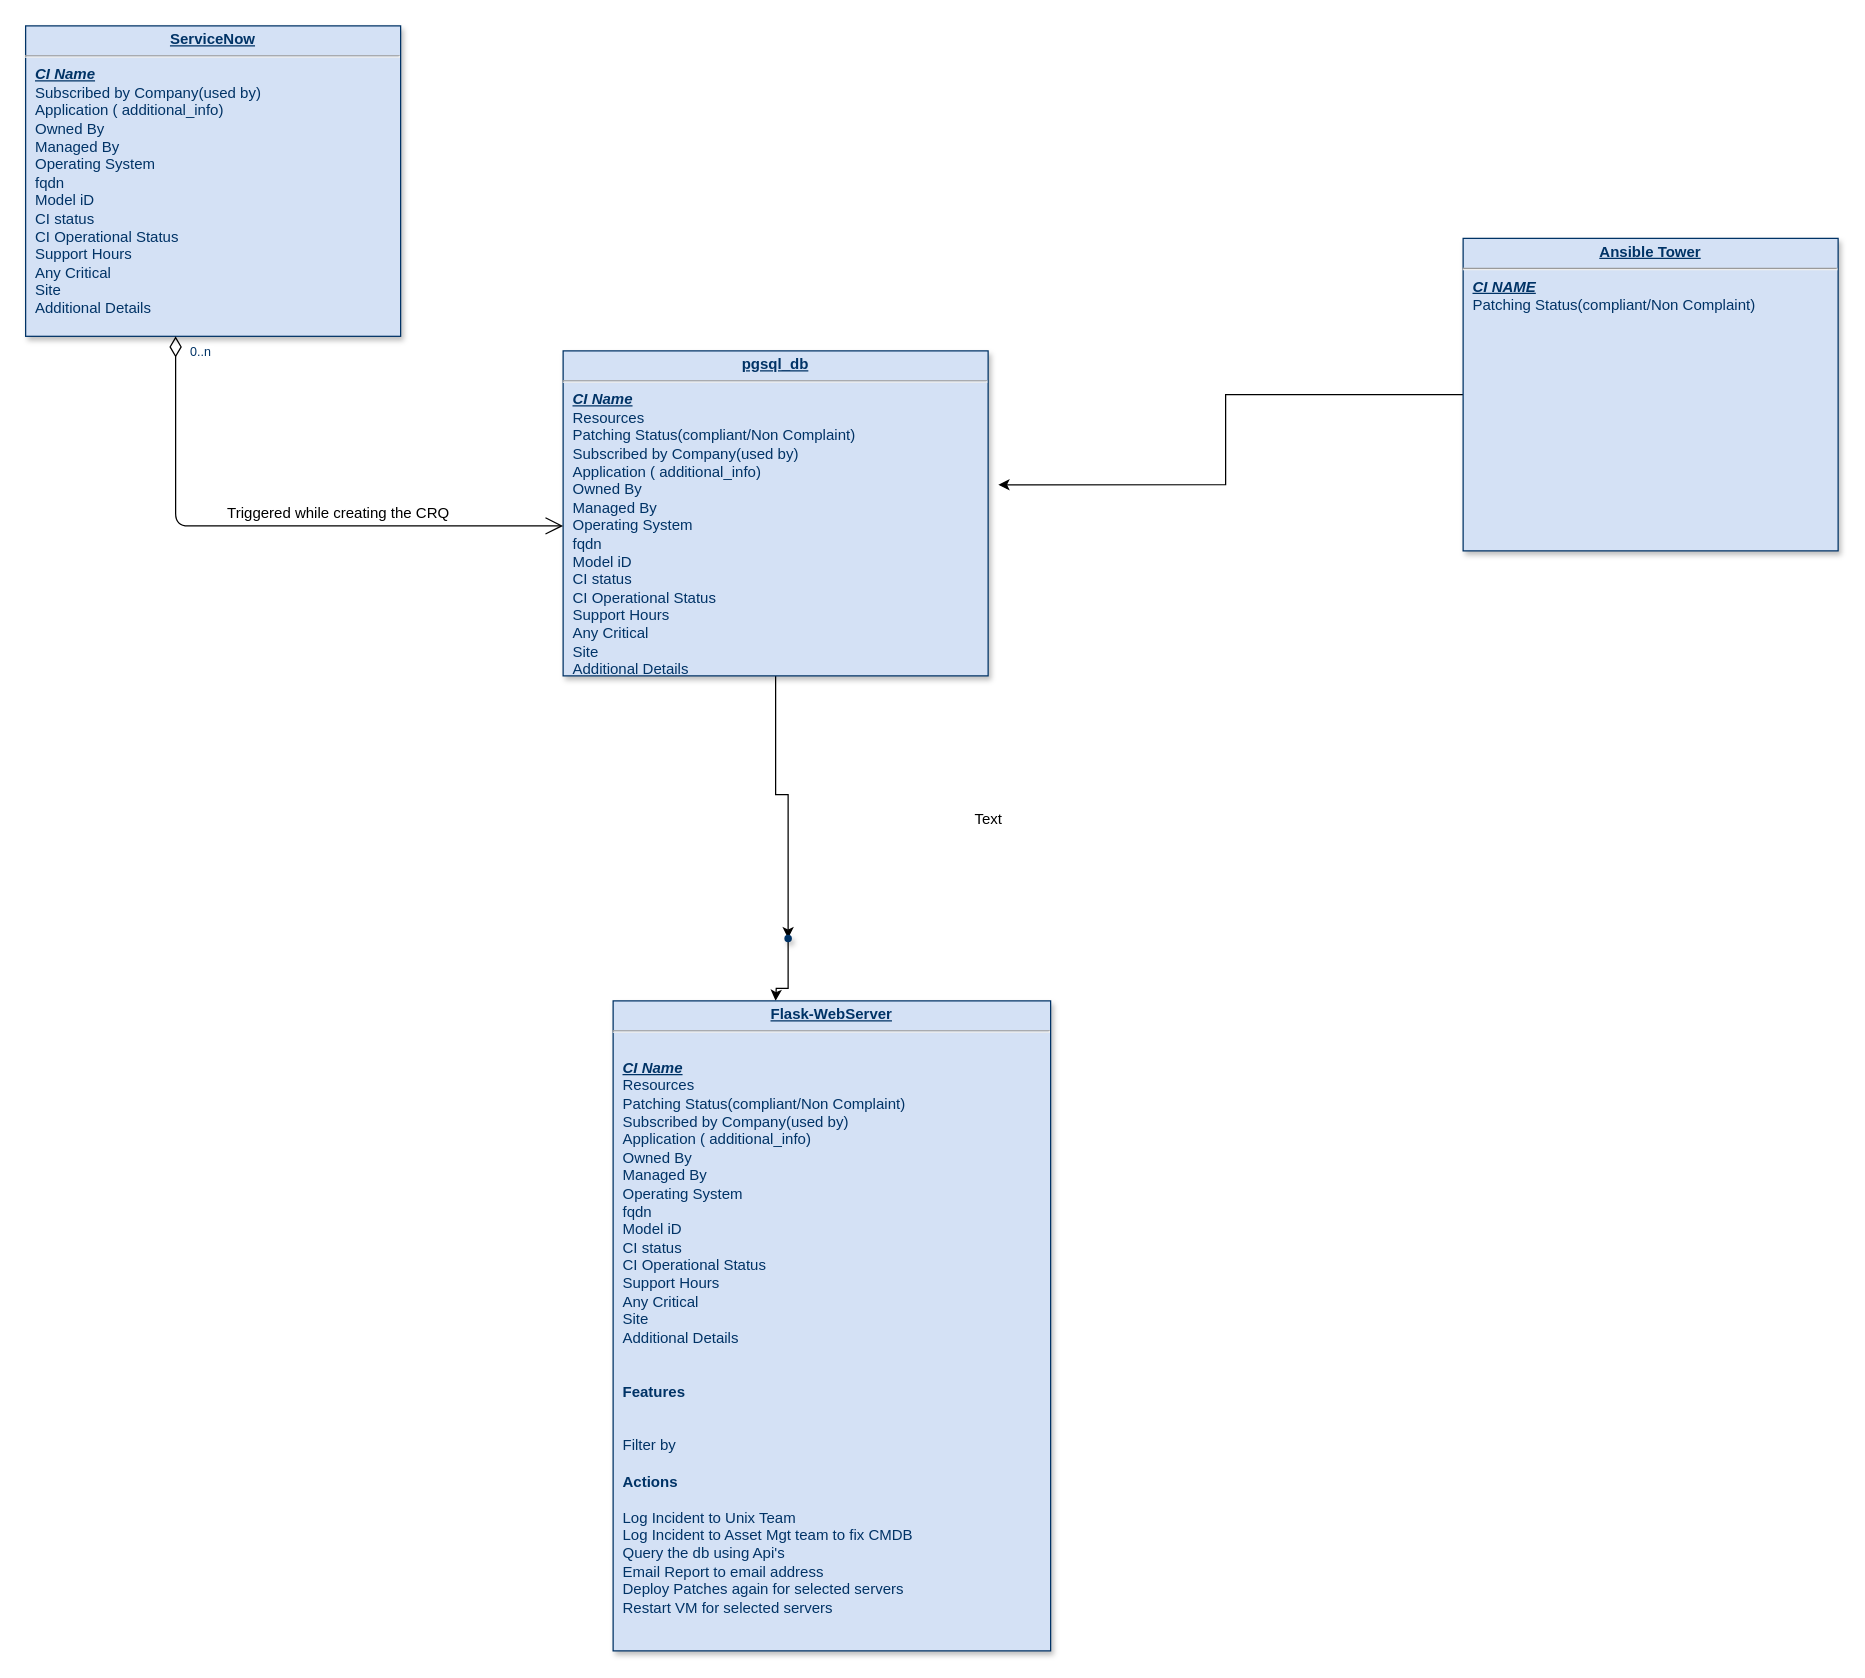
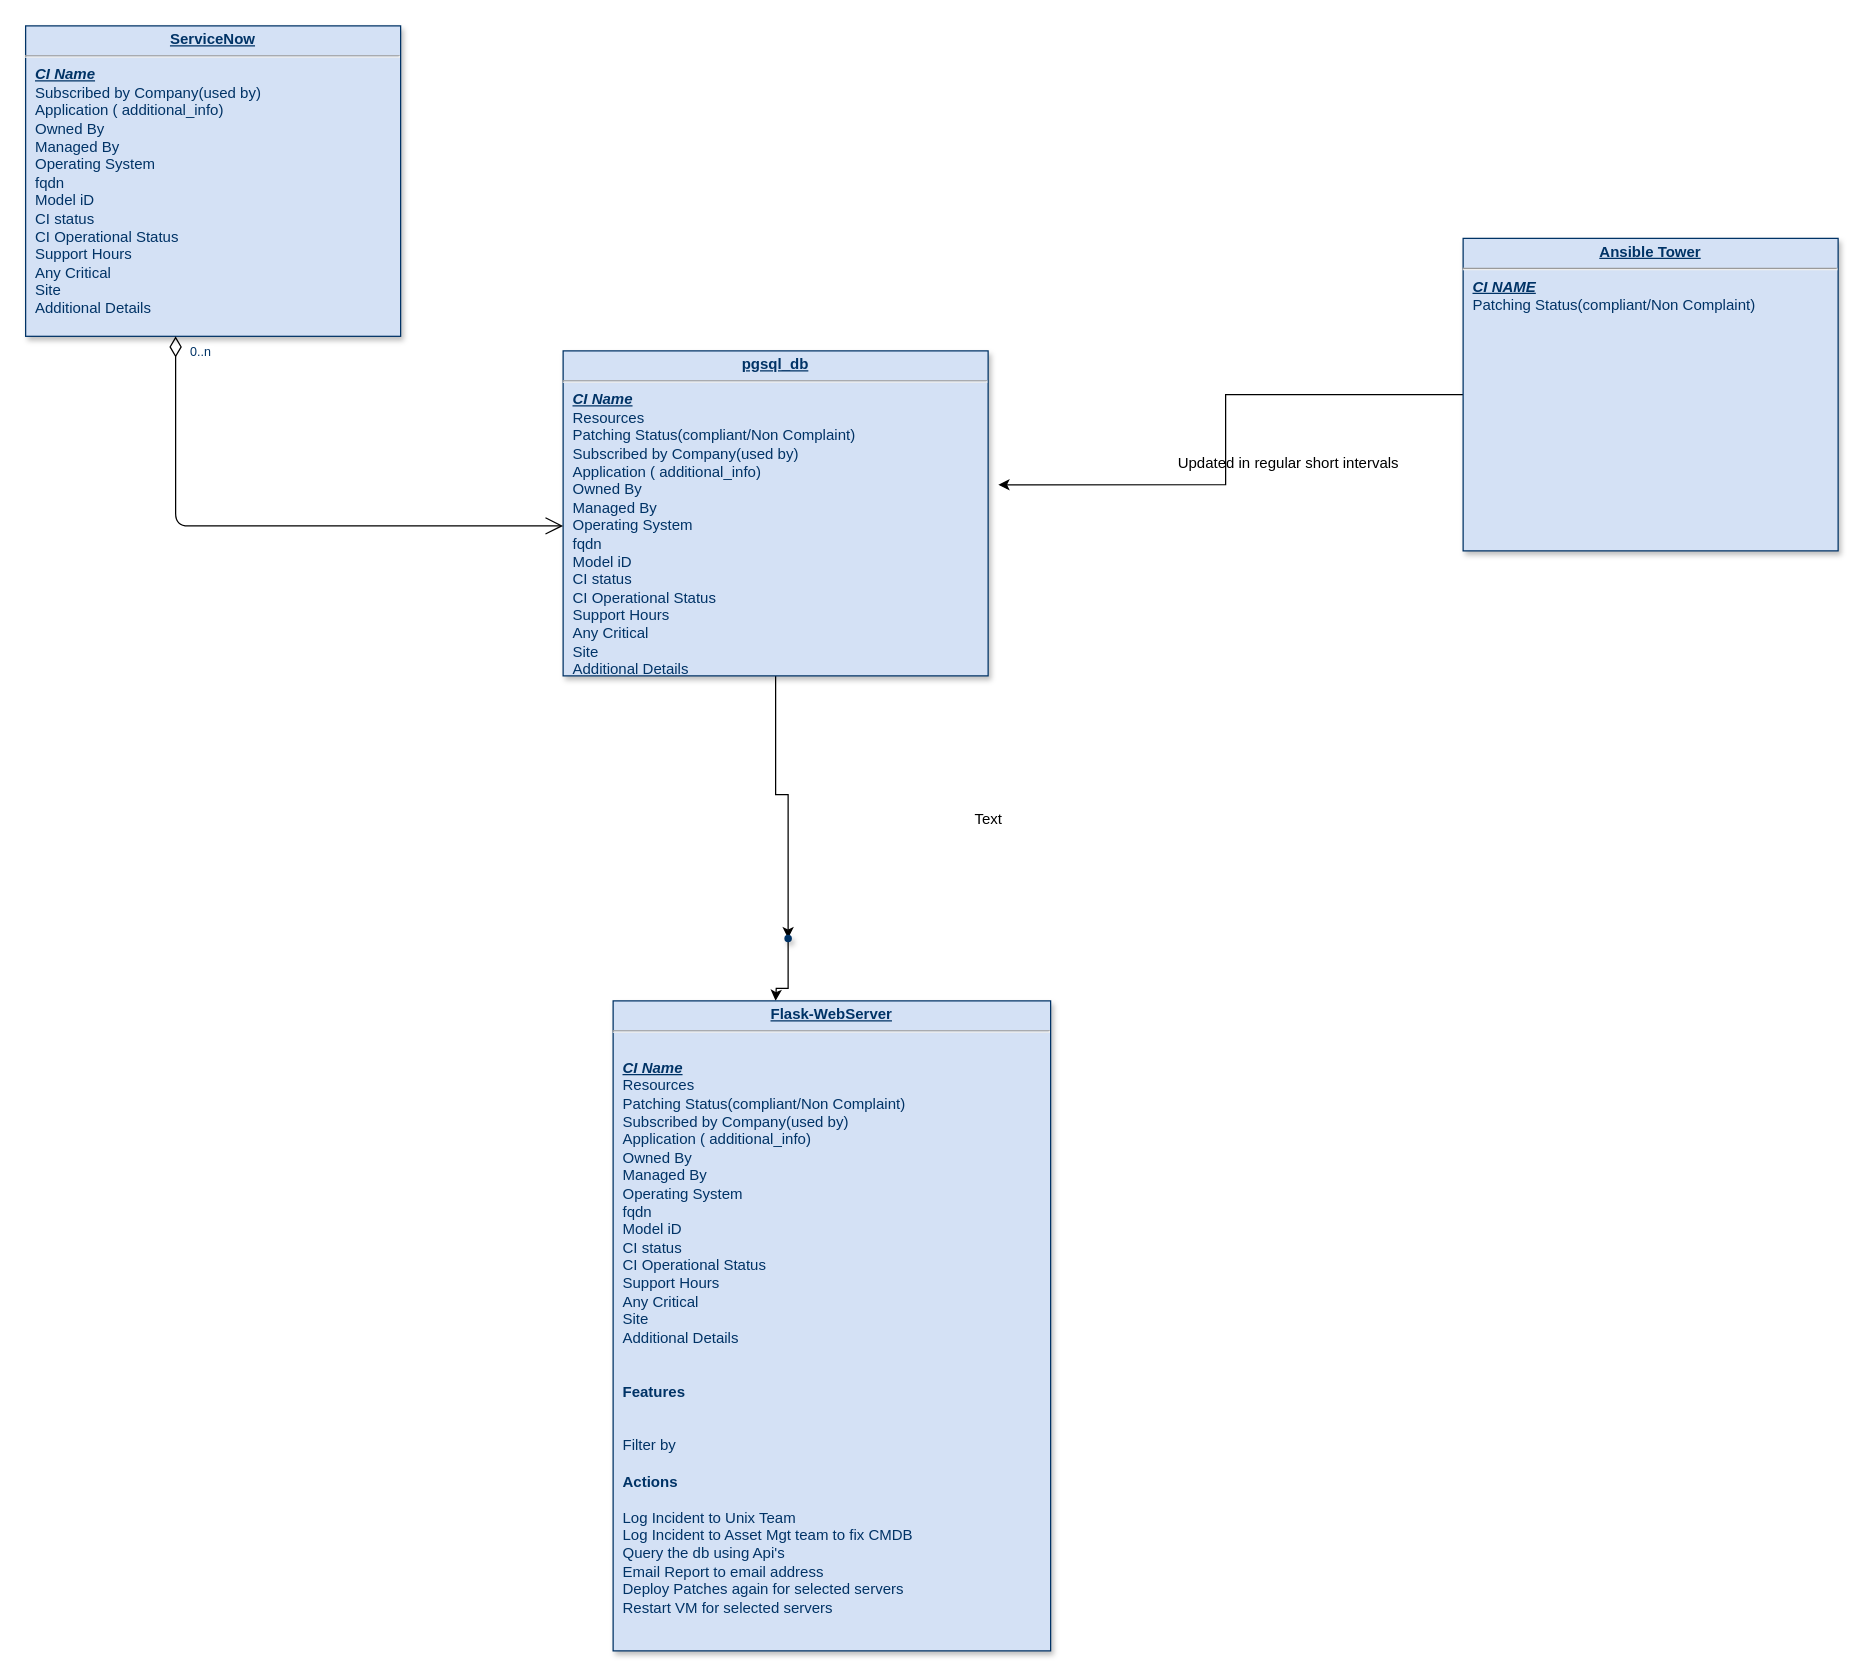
none -> (1288, 463)
(338, 513) -> none
